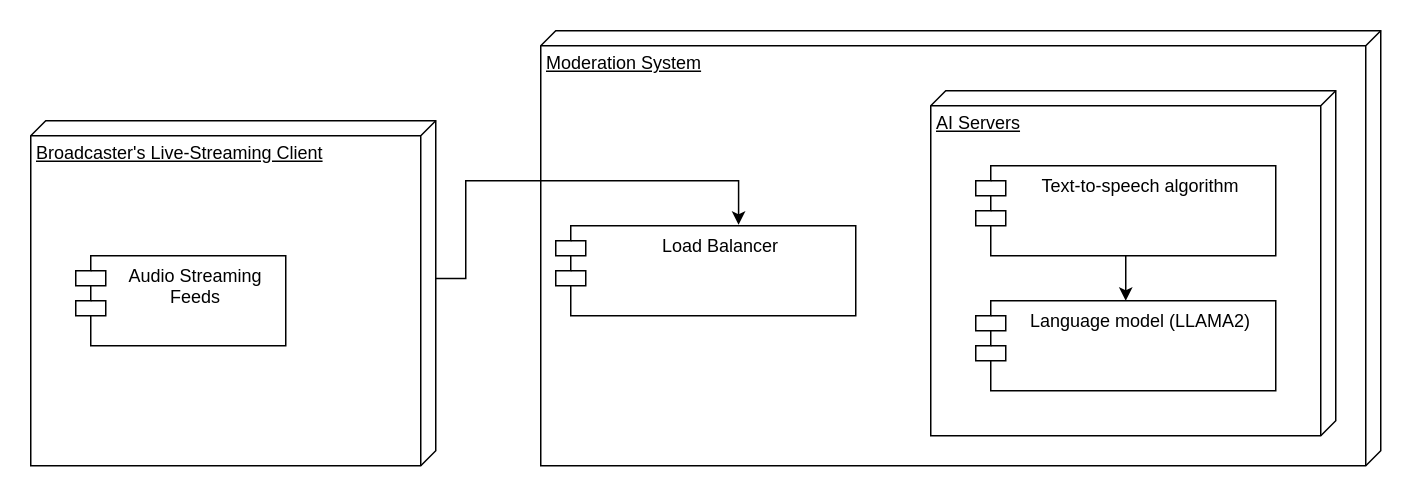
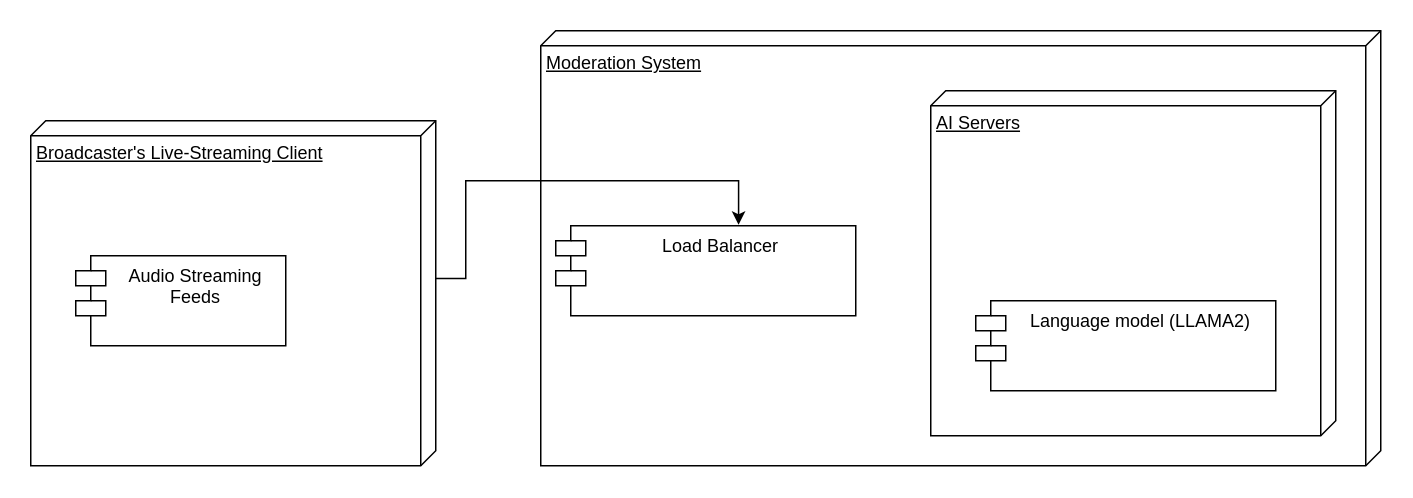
(1126, 211) -> none
(1126, 284) -> none
